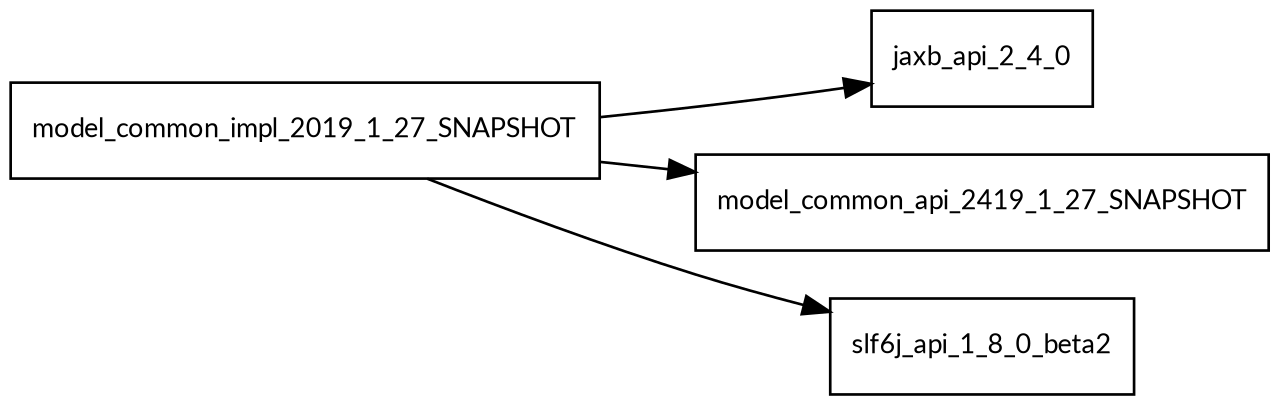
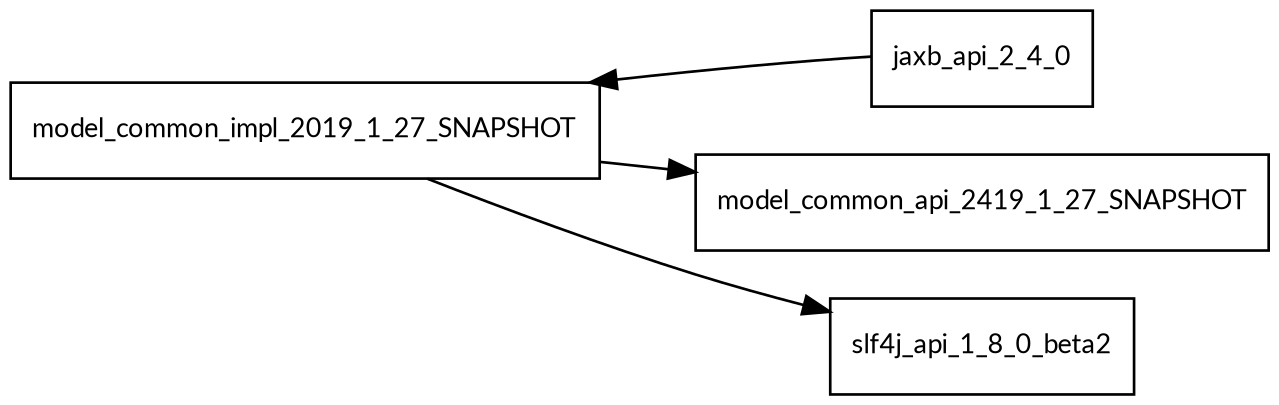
(722, 104) -> (744, 67)
(982, 346) -> (982, 346)
